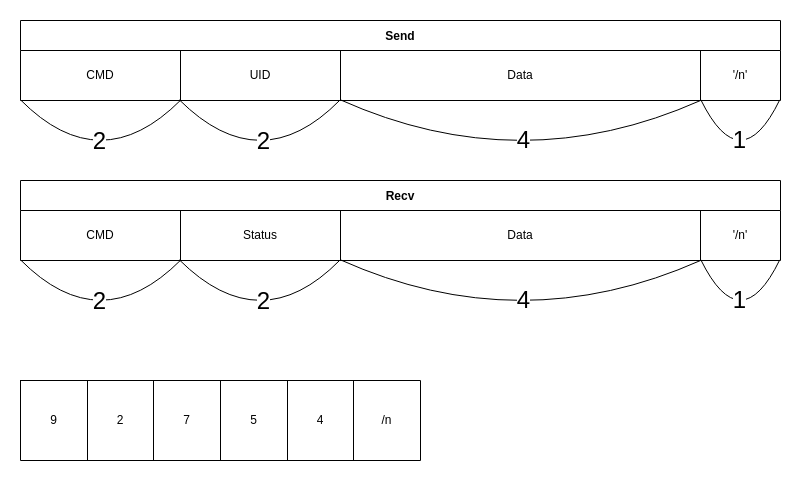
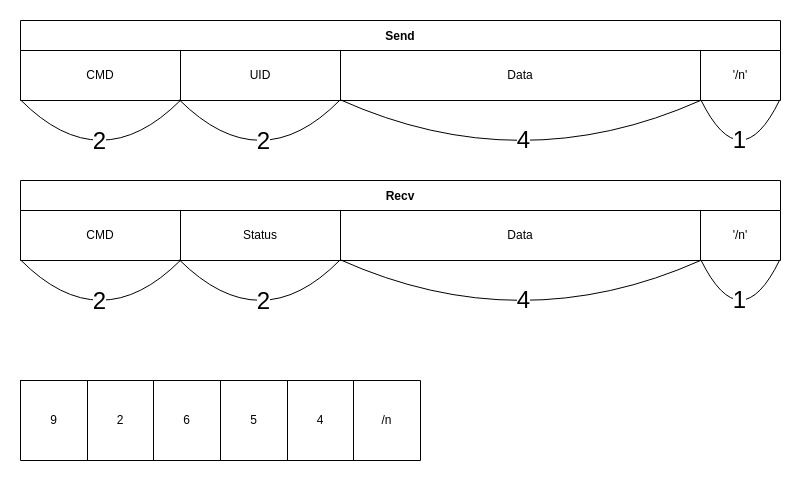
(187, 421) -> (187, 421)
